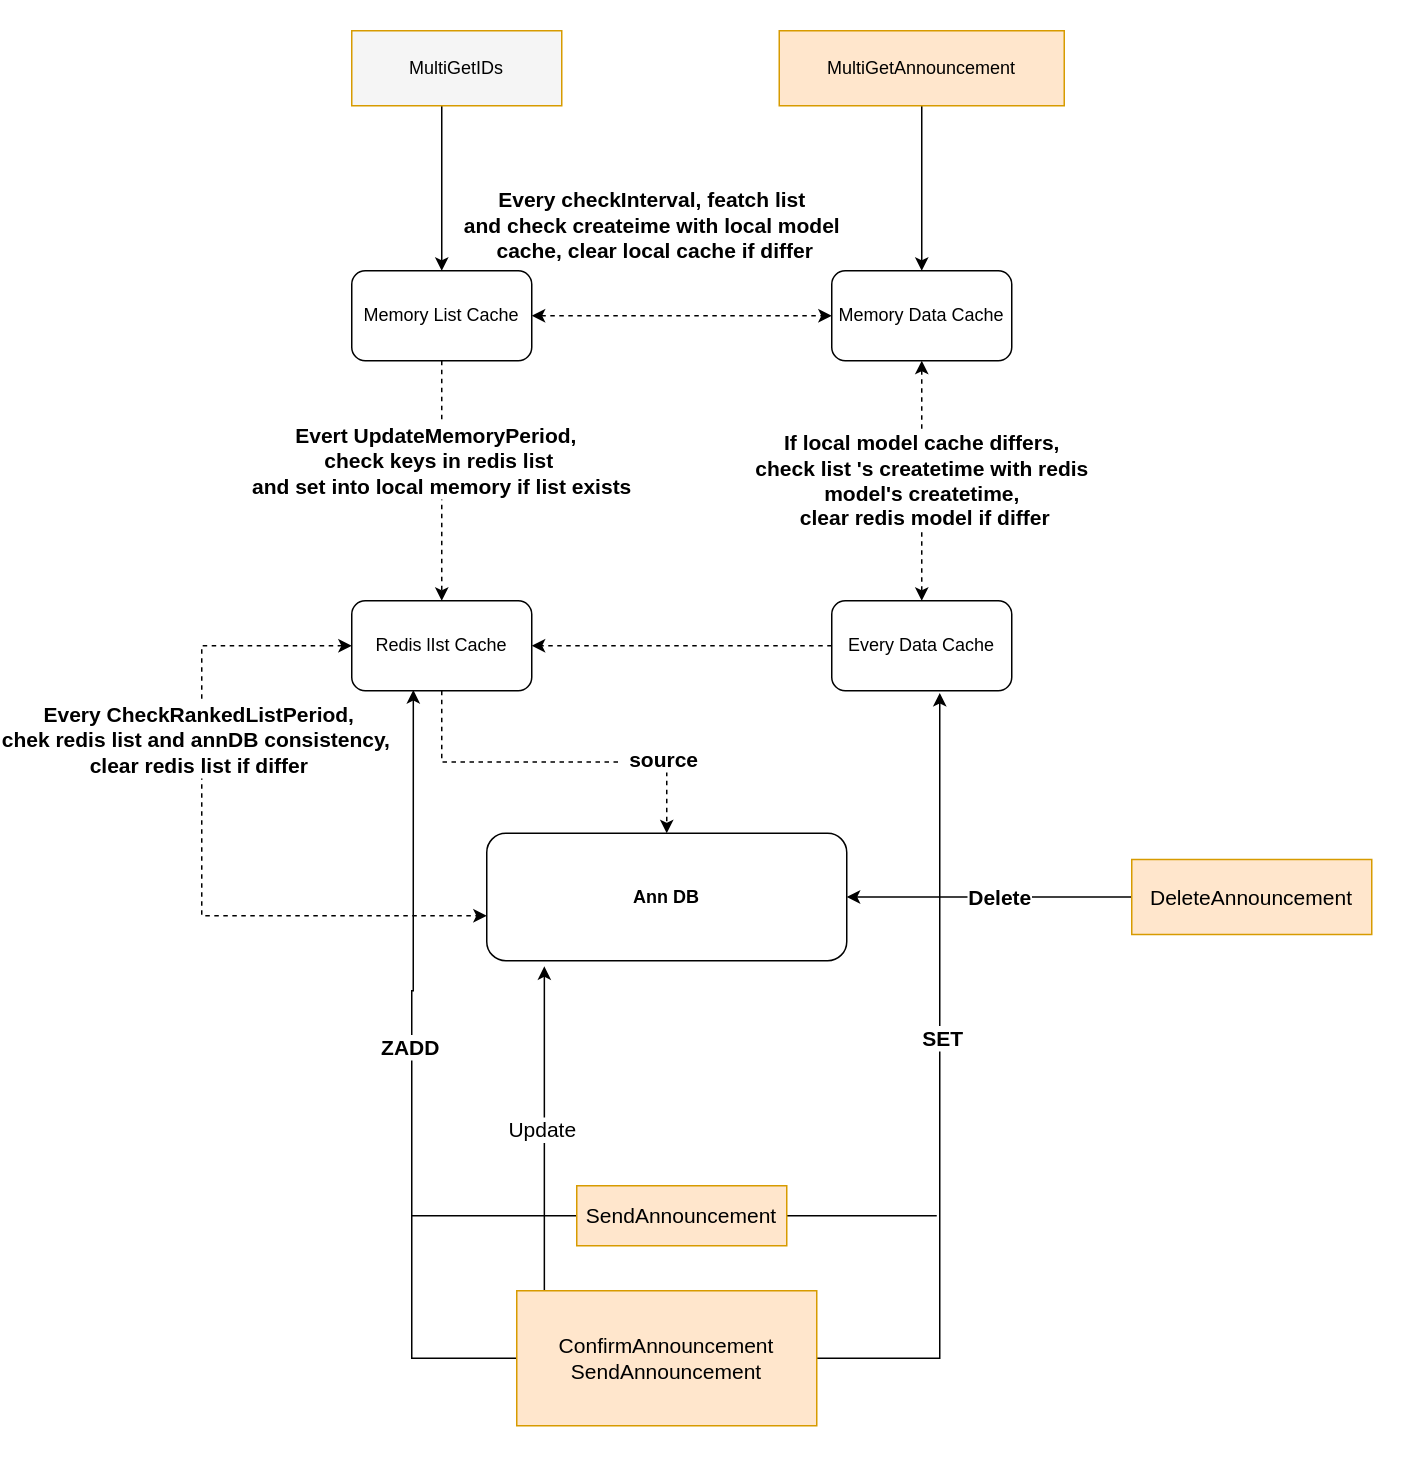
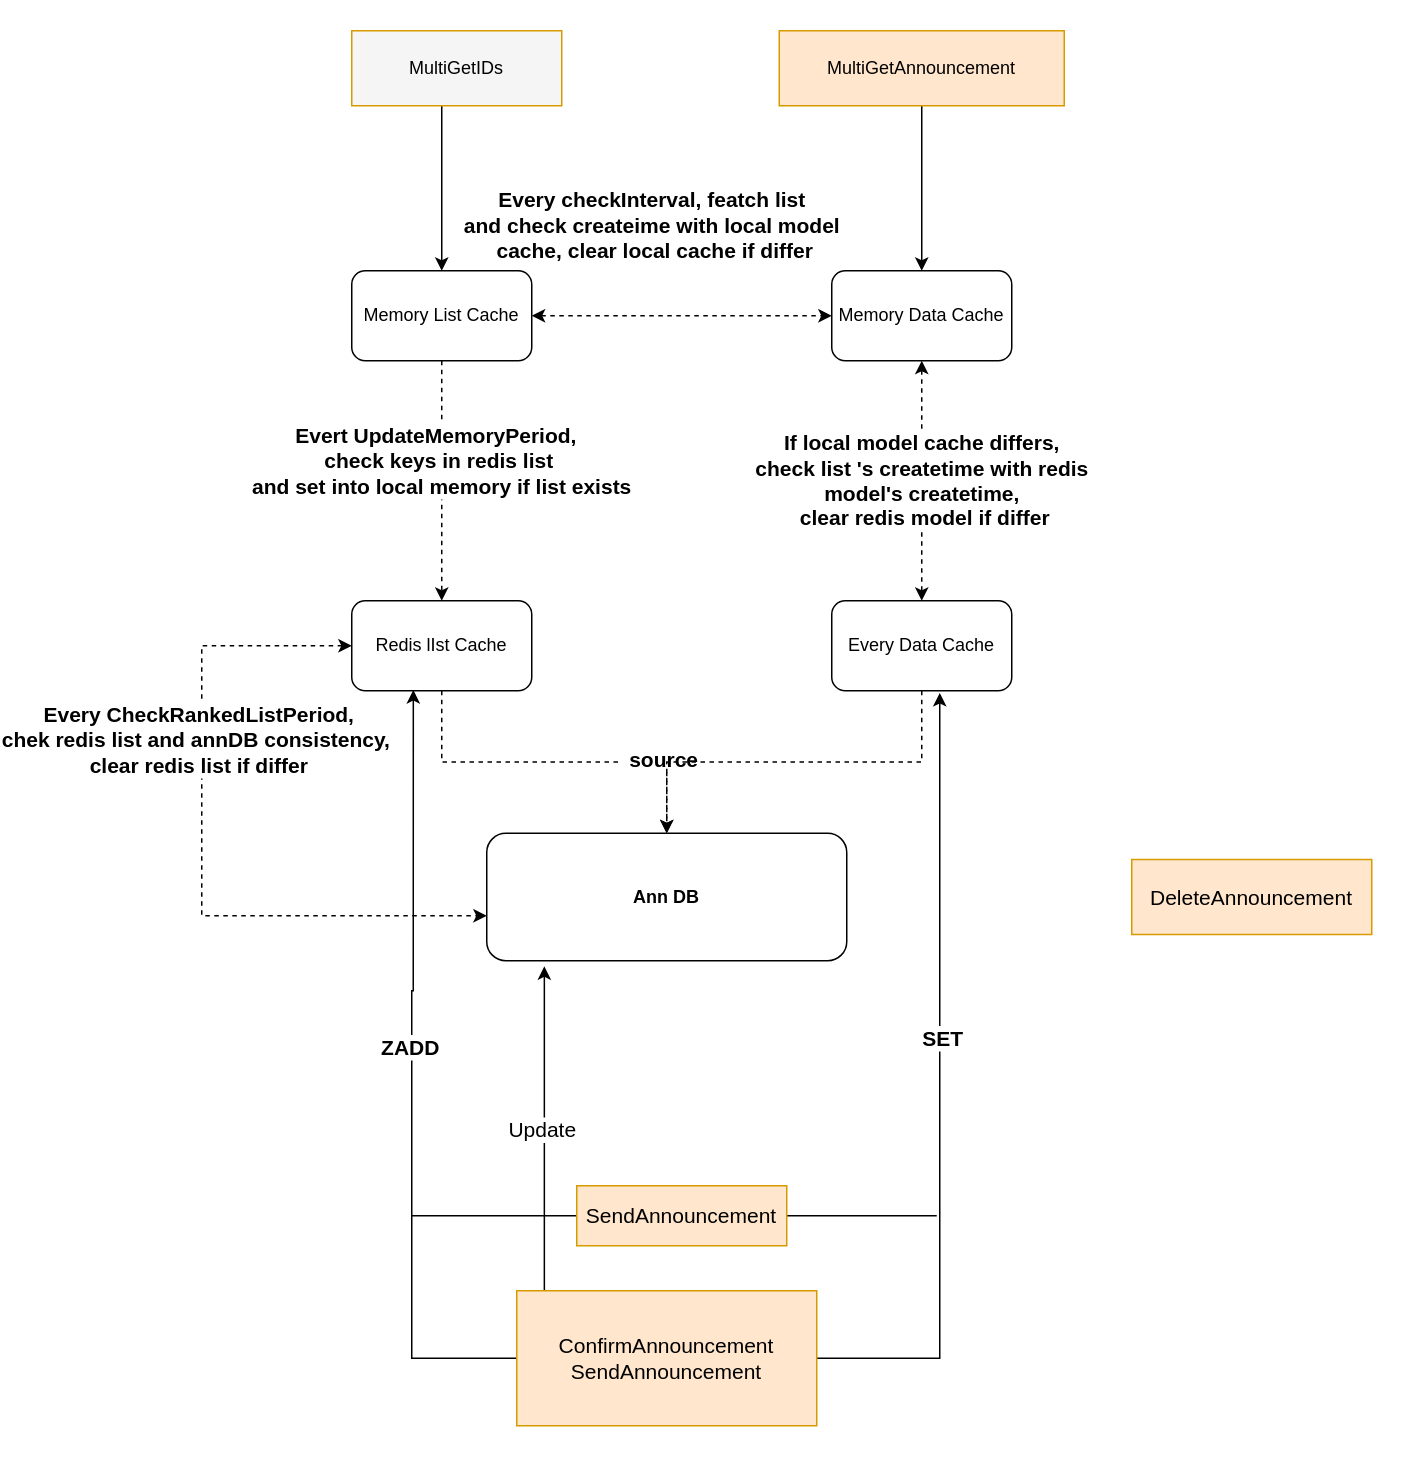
(687, 646) -> (831, 762)
(995, 897) -> none
